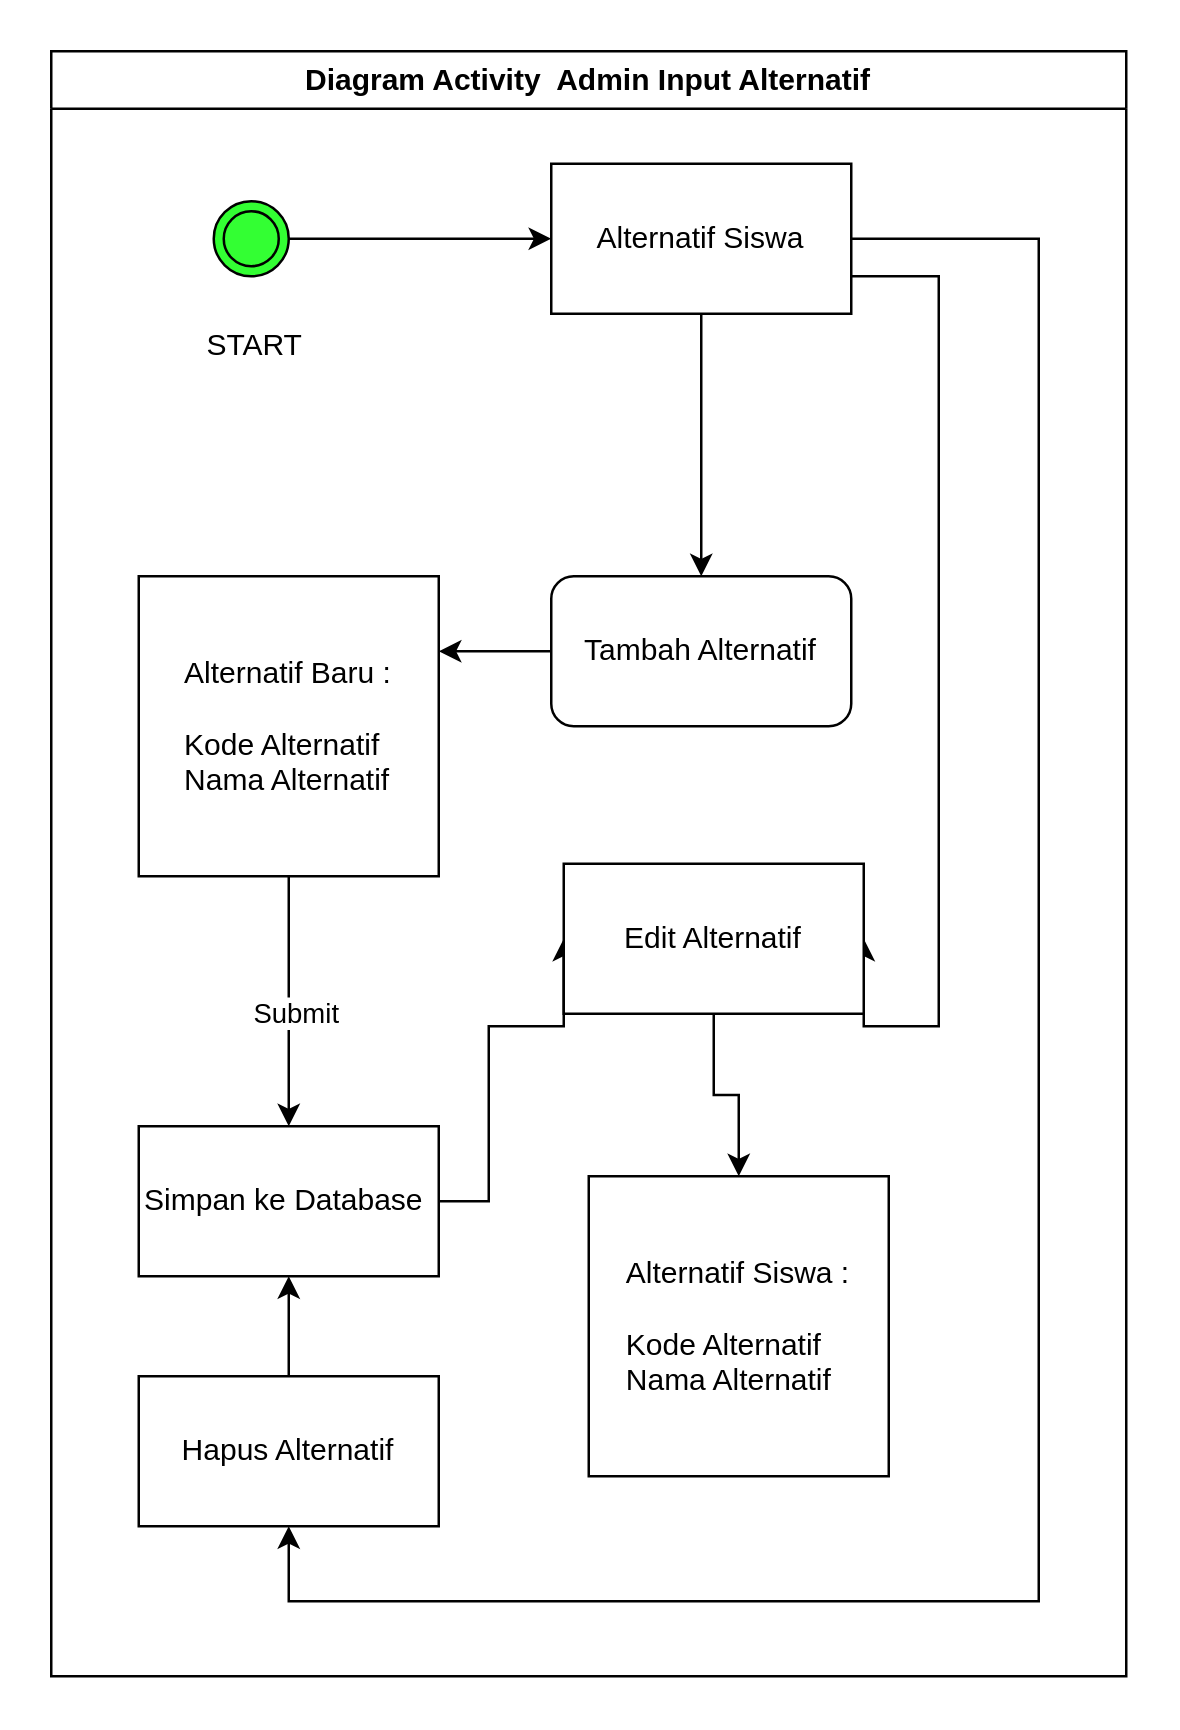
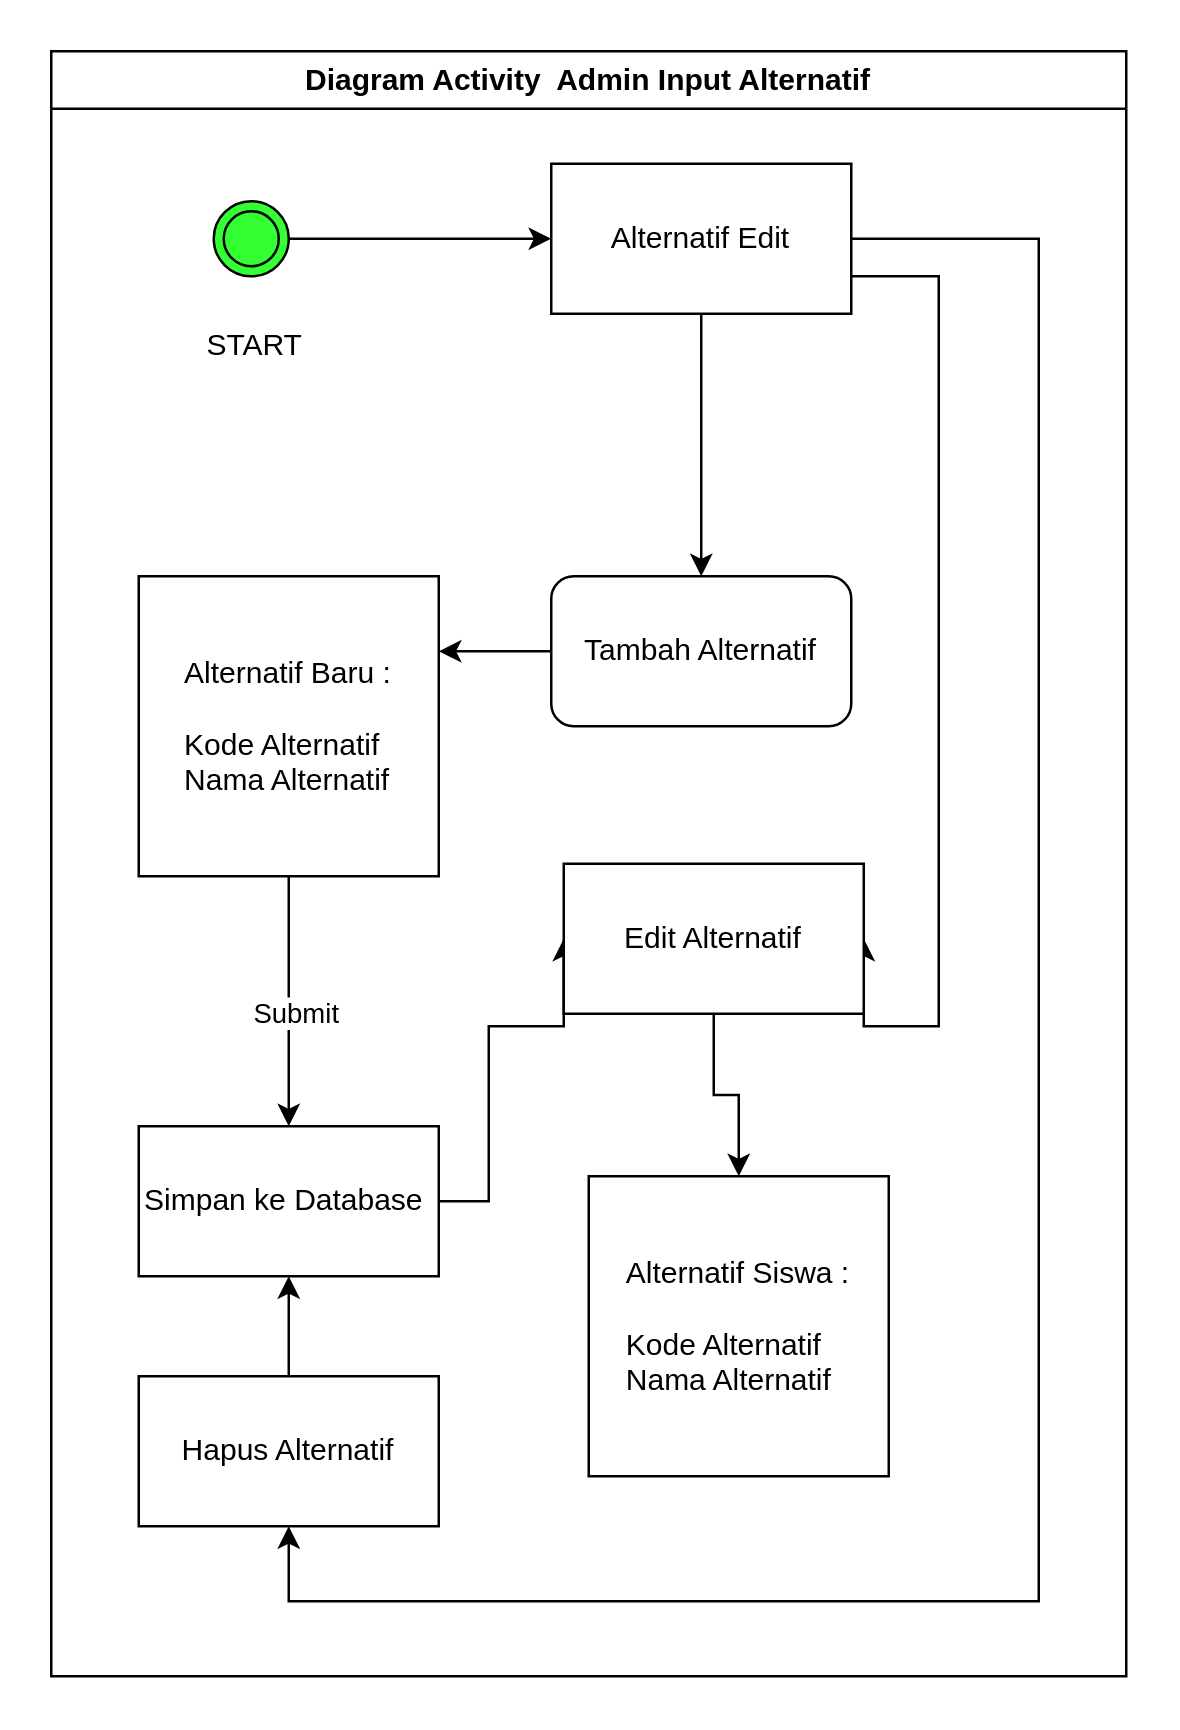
(701, 239) -> (701, 239)
